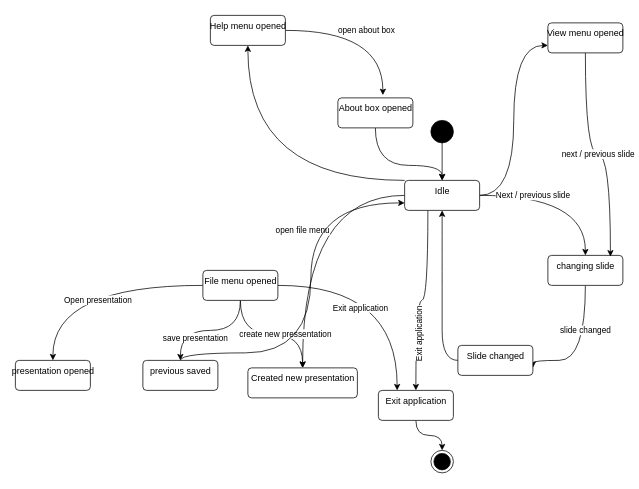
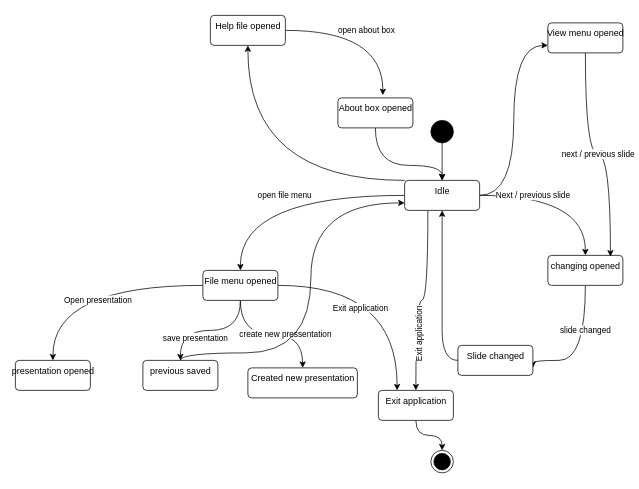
(248, 26) -> (248, 26)
(326, 242) -> (302, 206)
(586, 266) -> (586, 266)
